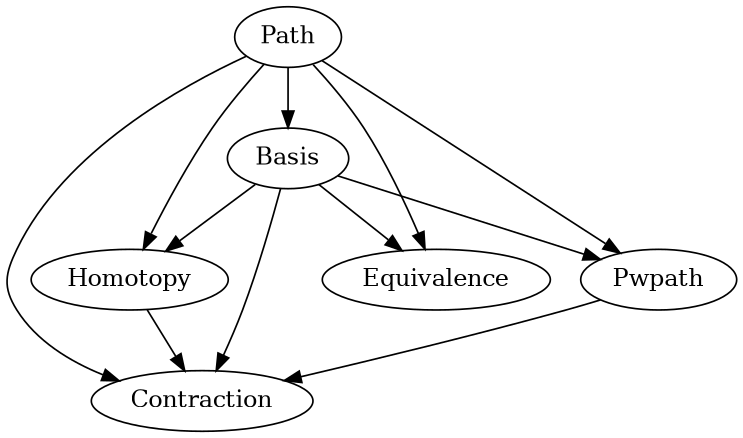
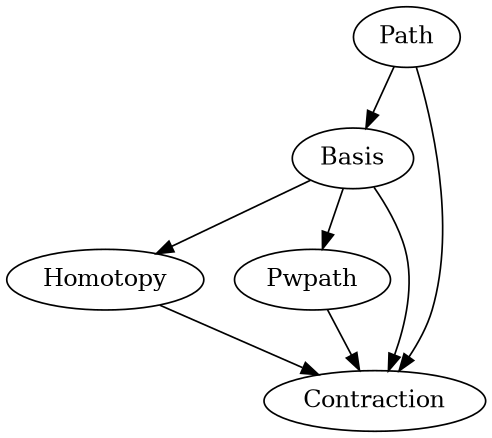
(201, 145) -> none
(464, 152) -> none
(436, 280) -> none
